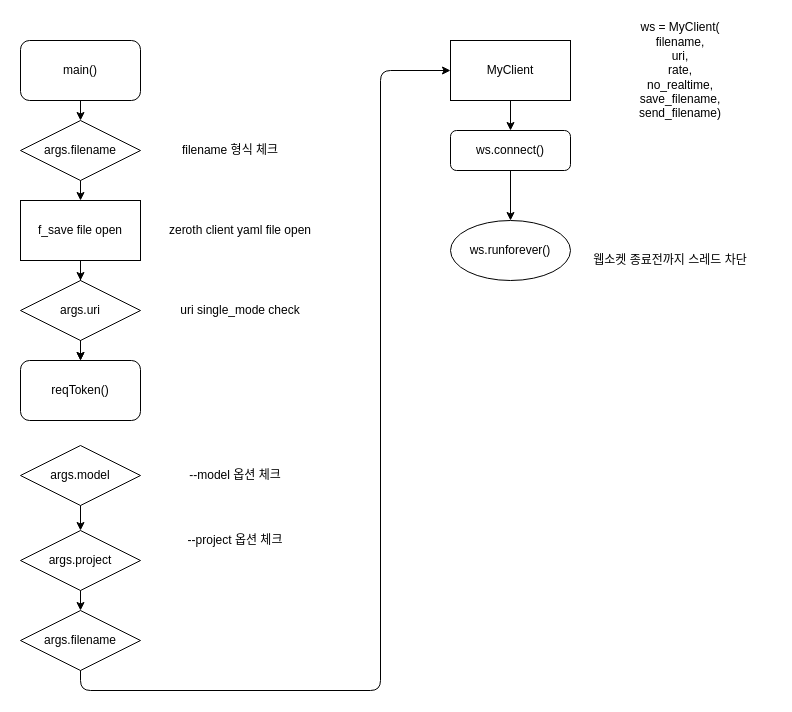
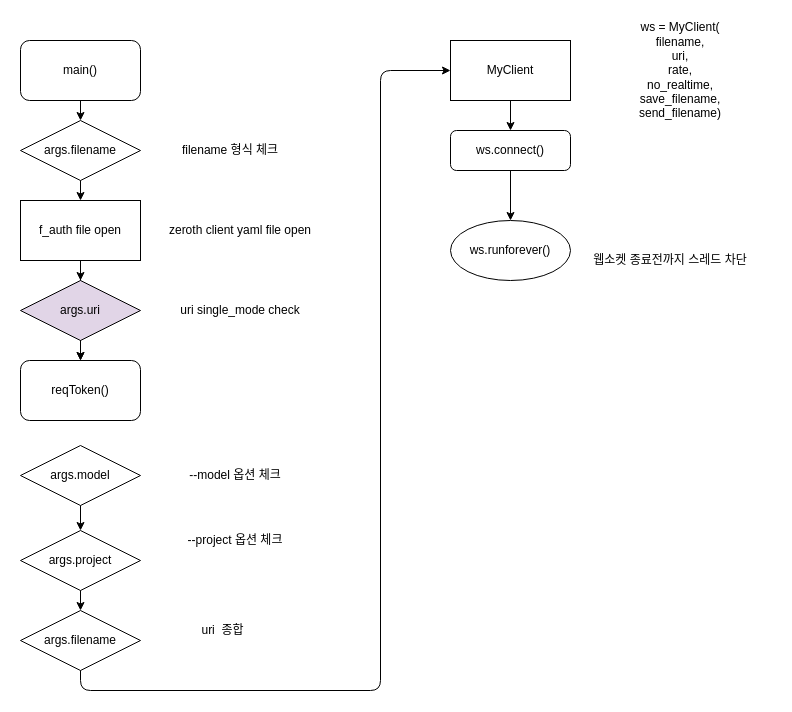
(81, 231) -> (81, 231)
(81, 311) -> (81, 311)
none -> (223, 631)
